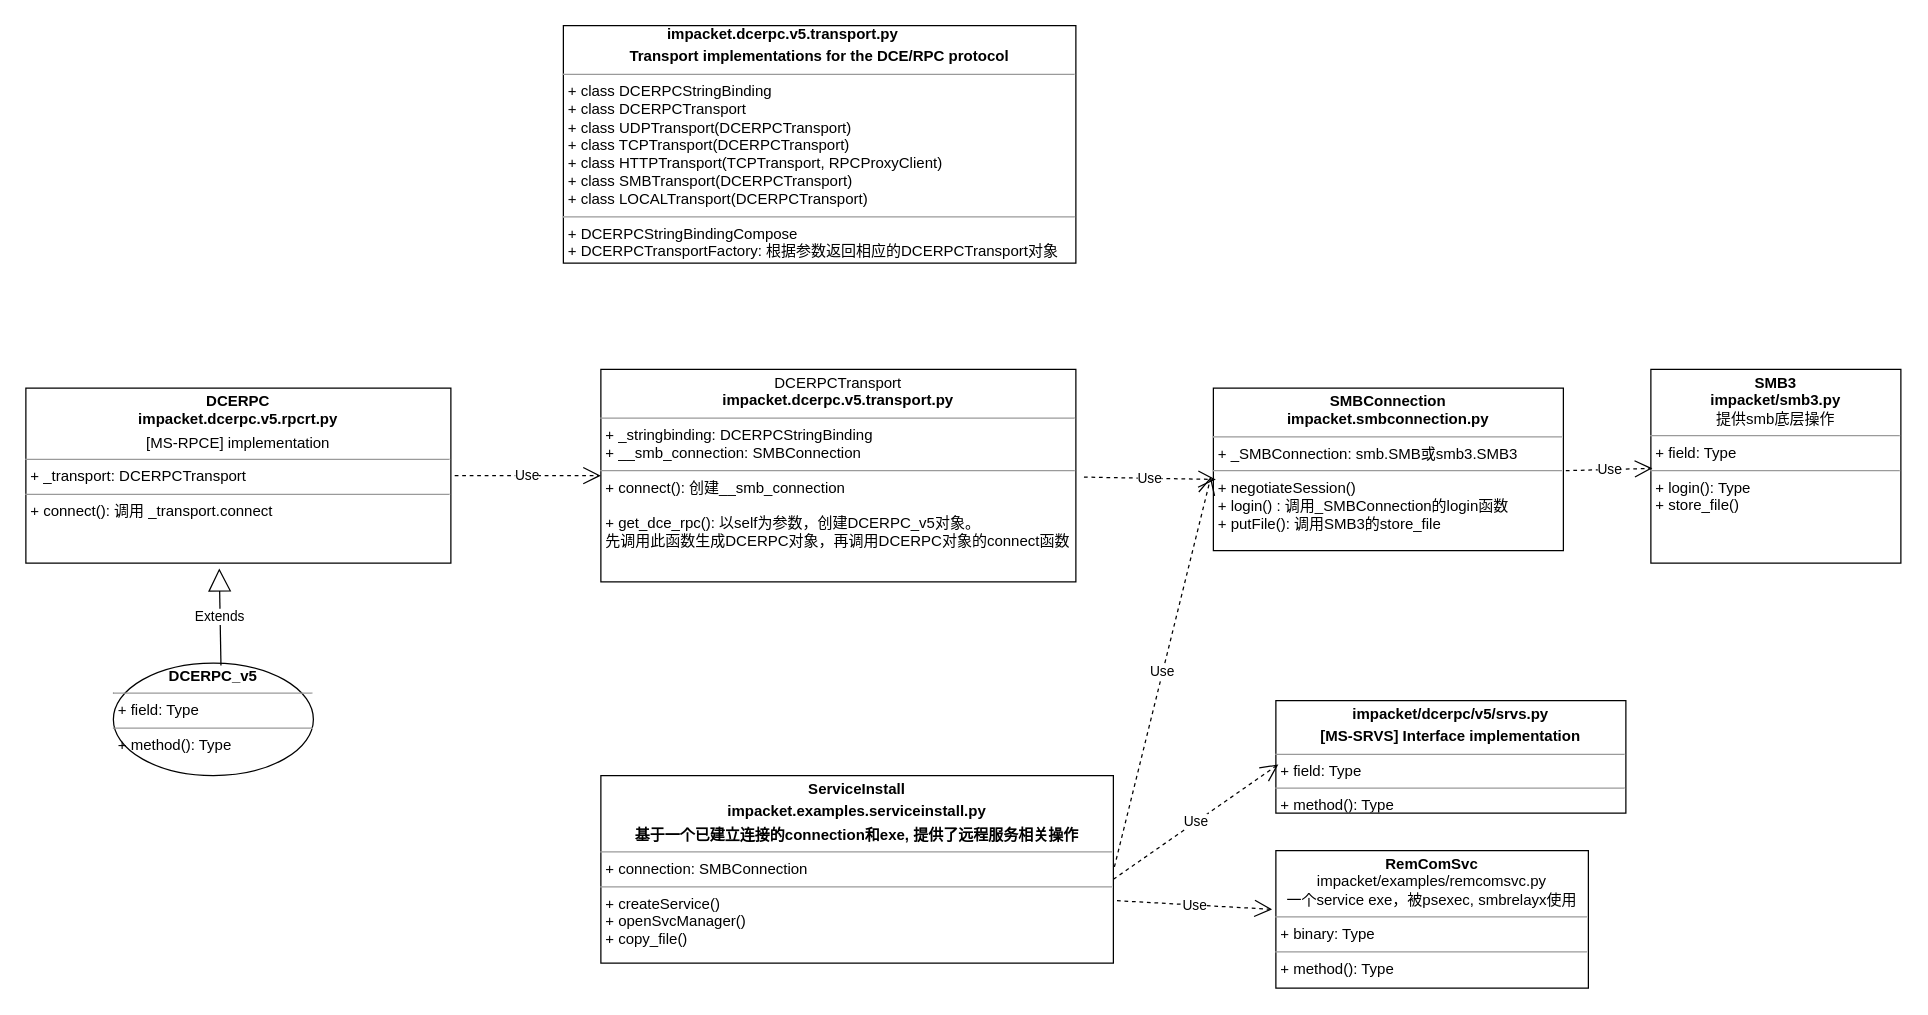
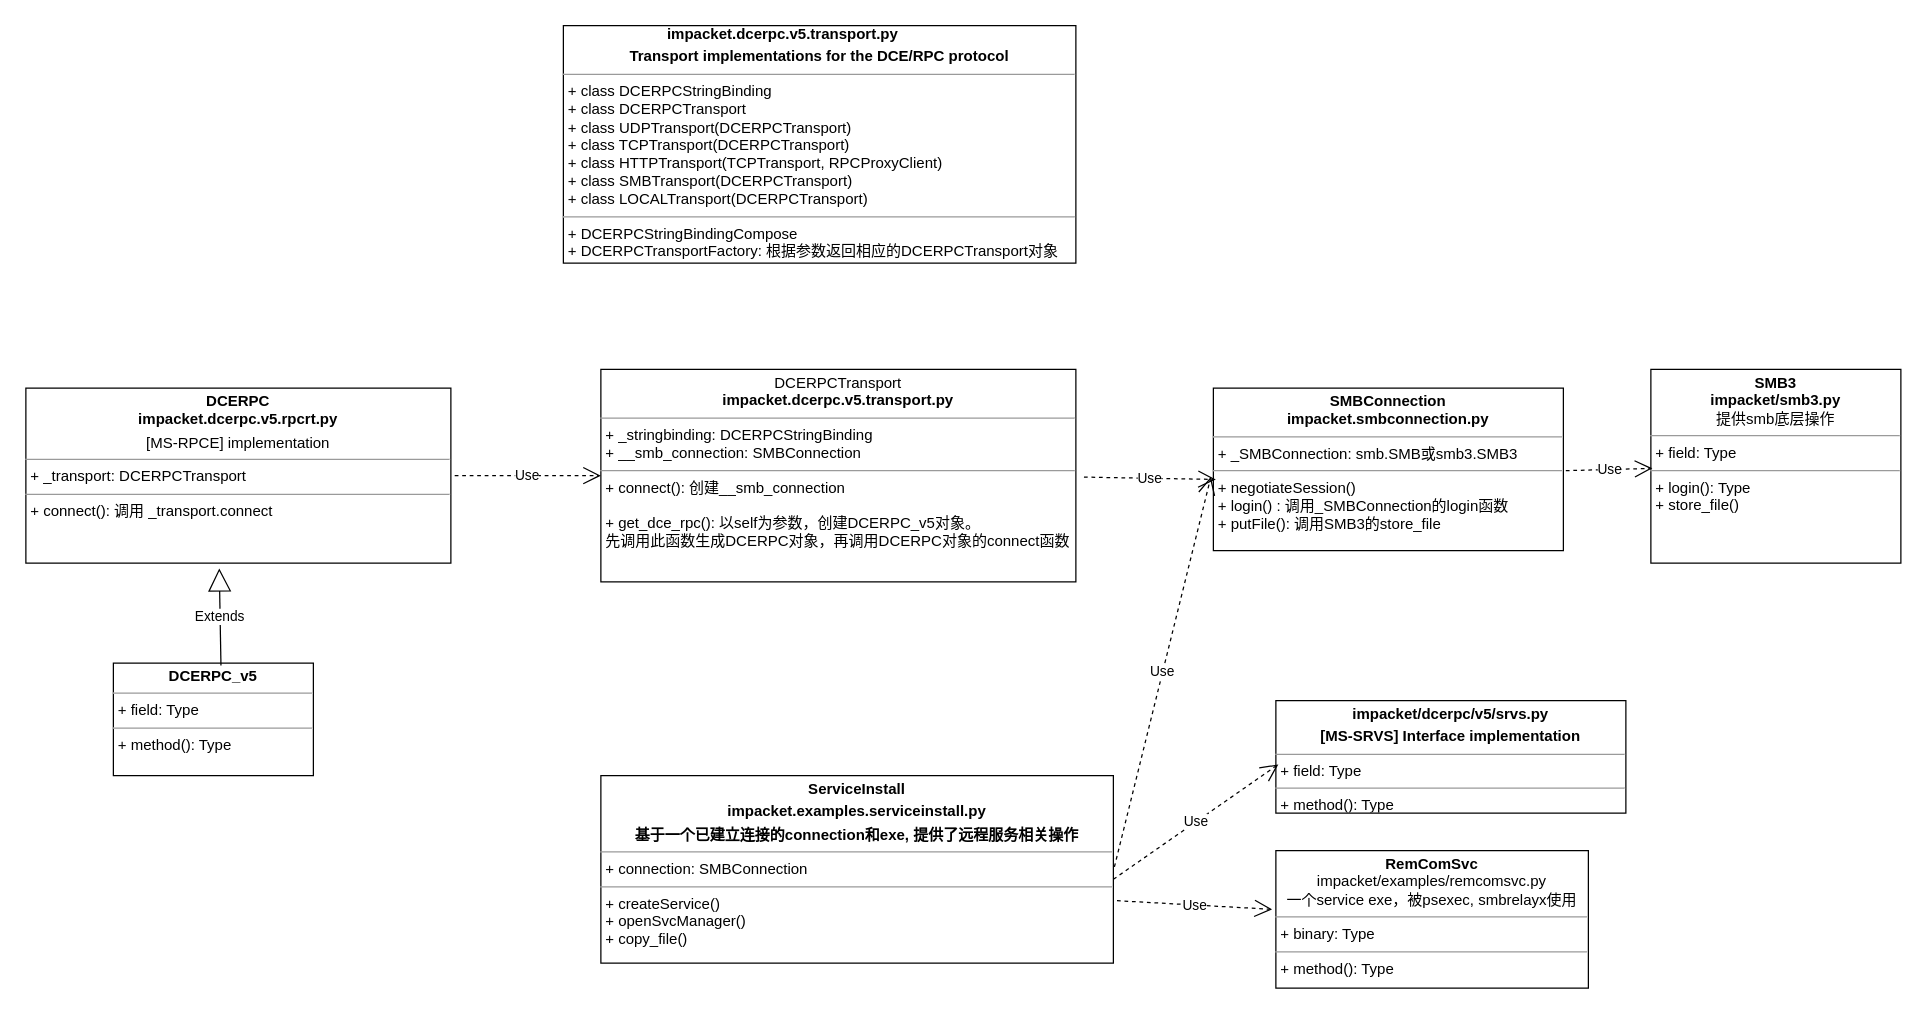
(213, 719) -> (213, 719)
